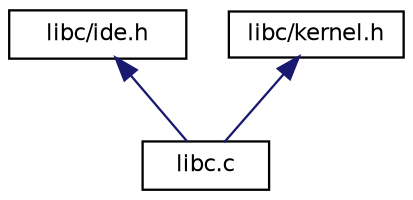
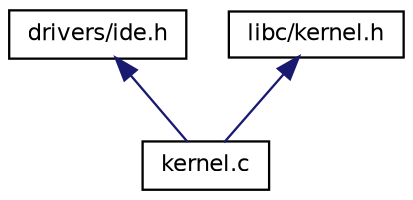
(98, 34) -> (98, 34)
(206, 166) -> (206, 166)
